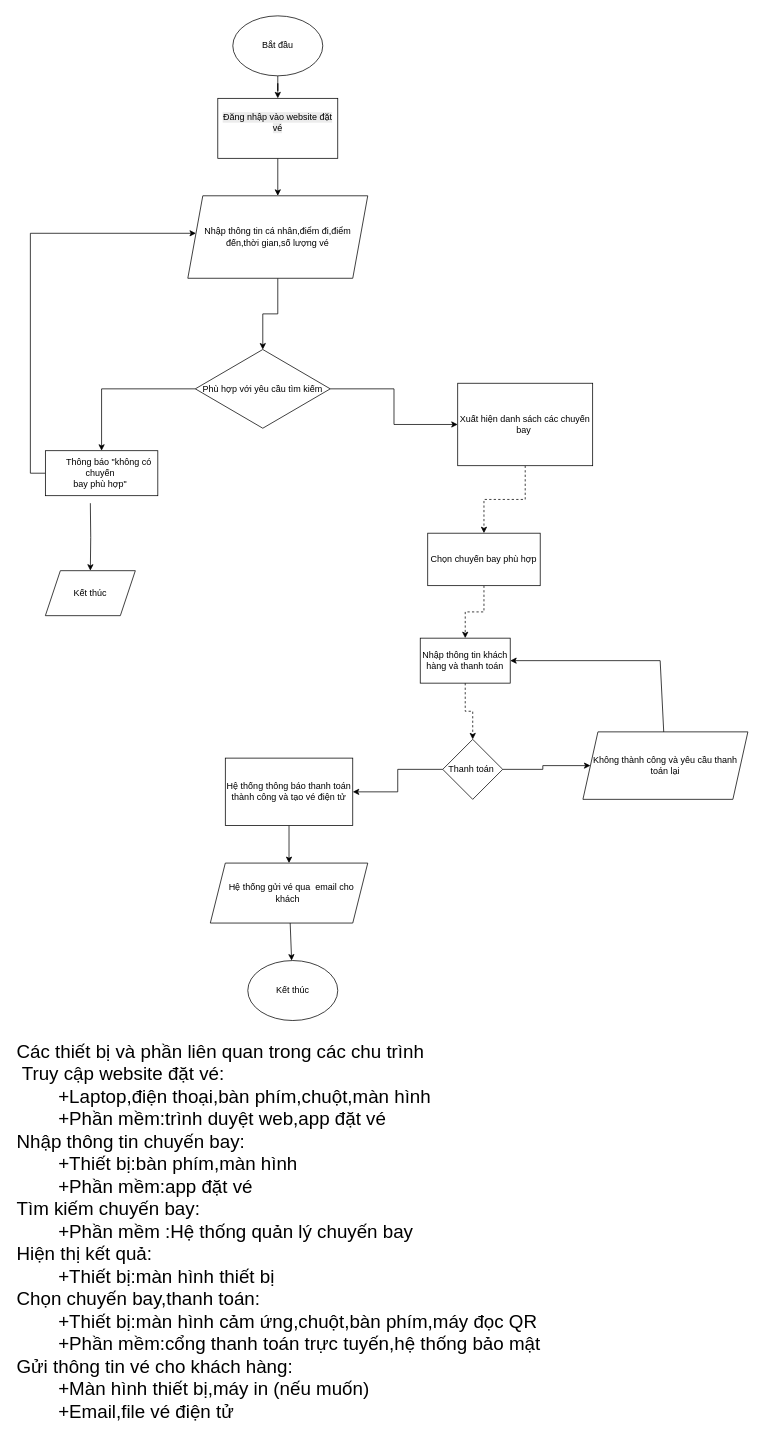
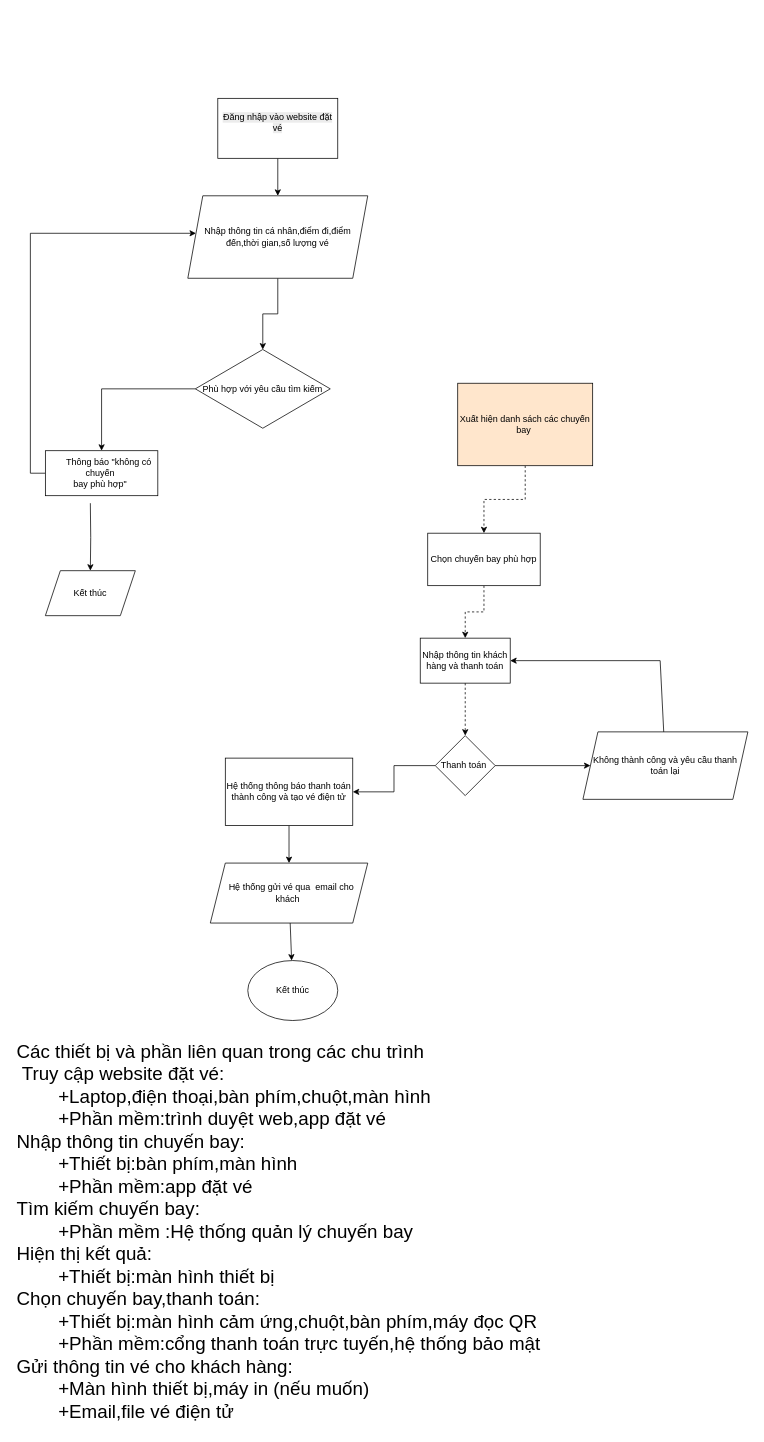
(278, 45) -> none
(278, 89) -> none
(423, 424) -> none
(525, 424) -> (525, 424)
(473, 769) -> (465, 765)
